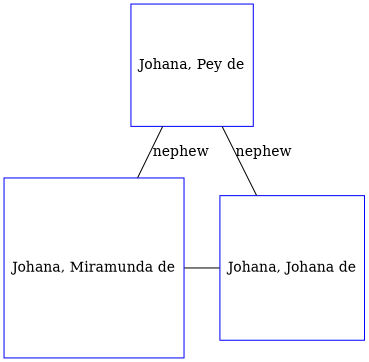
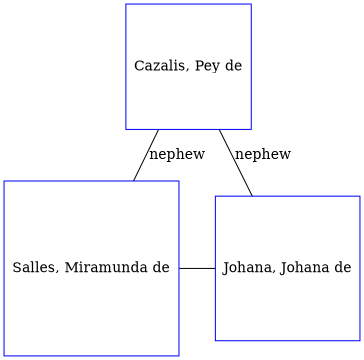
(192, 65) -> (189, 67)
(94, 268) -> (92, 268)
